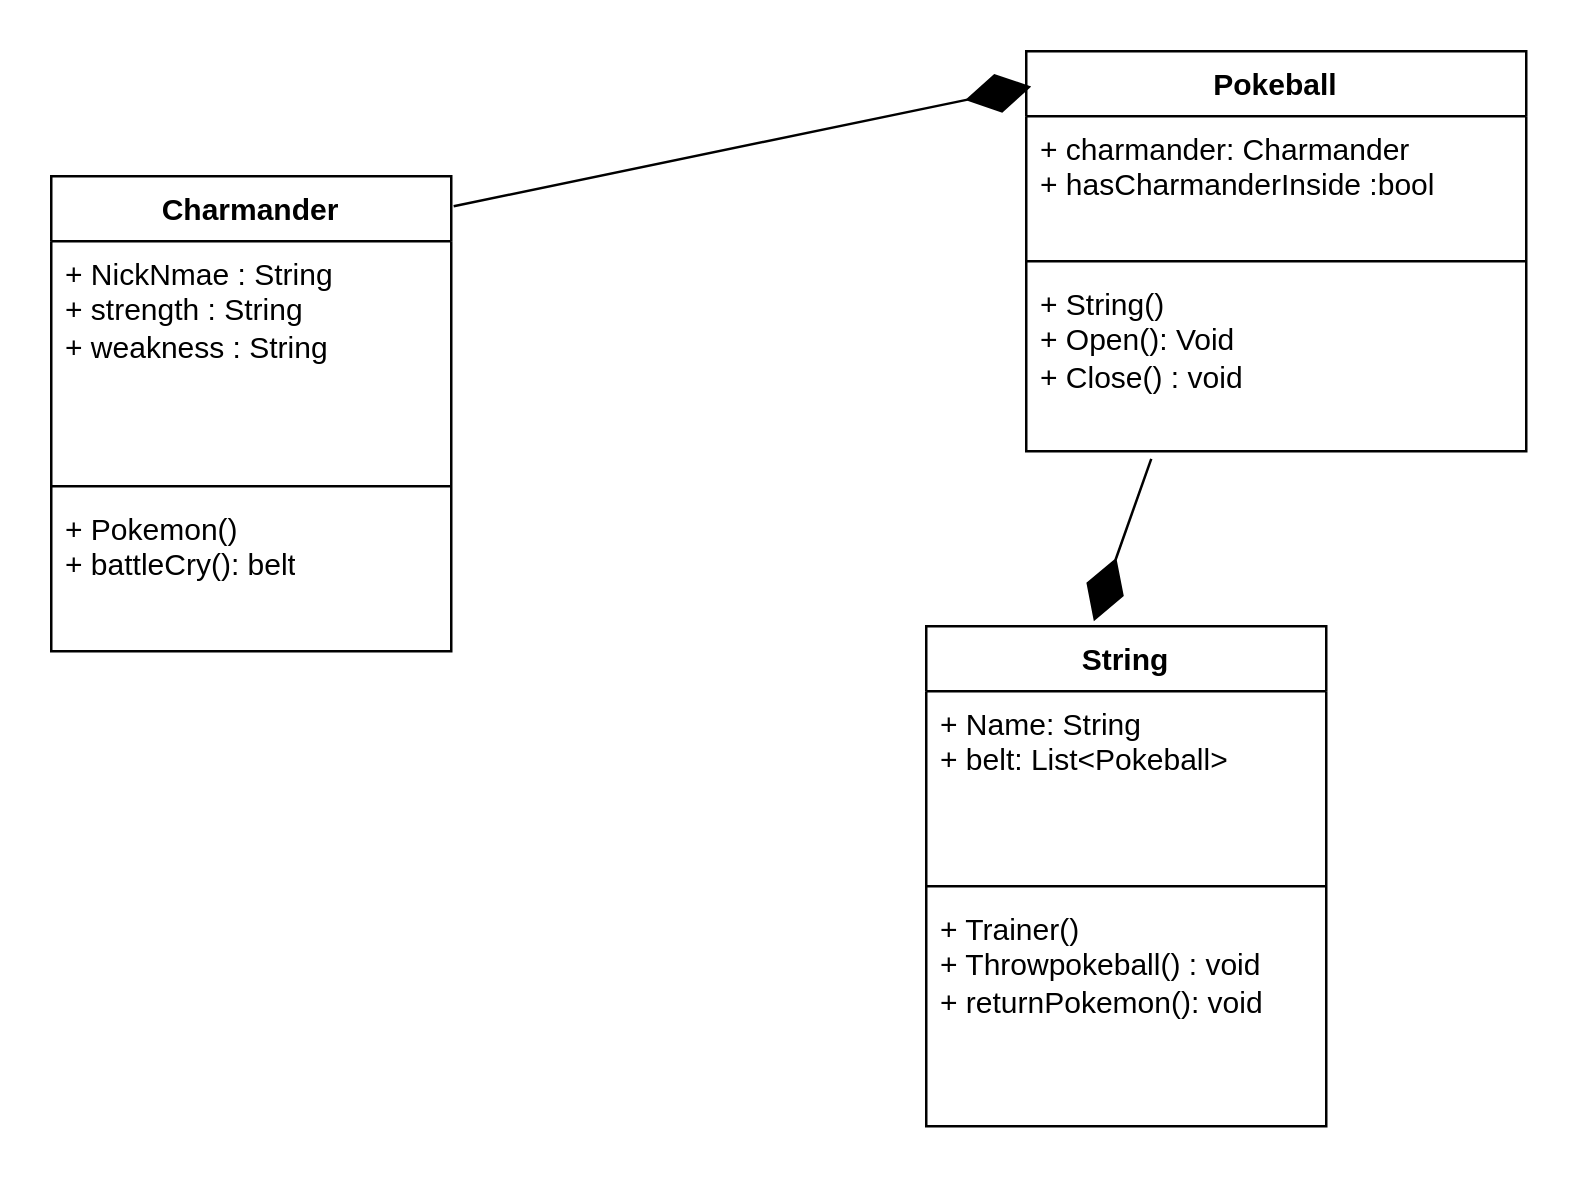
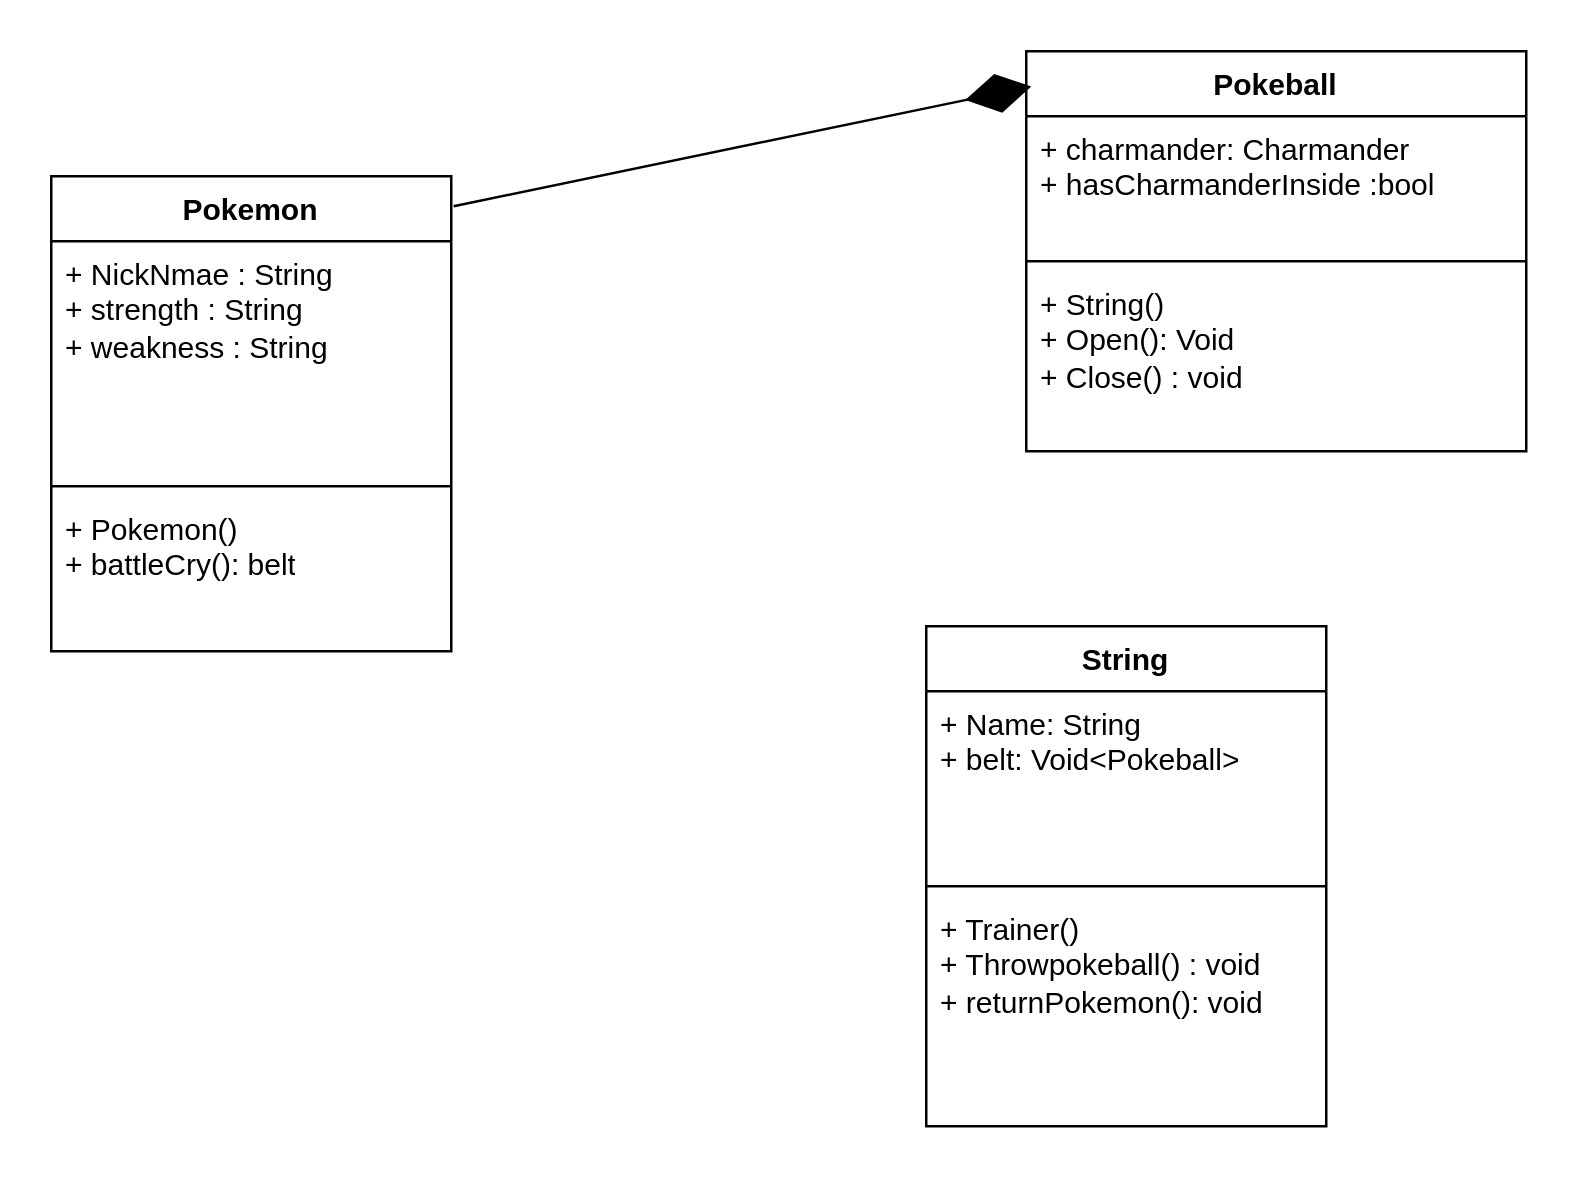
(251, 212) -> (251, 212)
(1134, 509) -> none
(1099, 745) -> (1099, 745)
